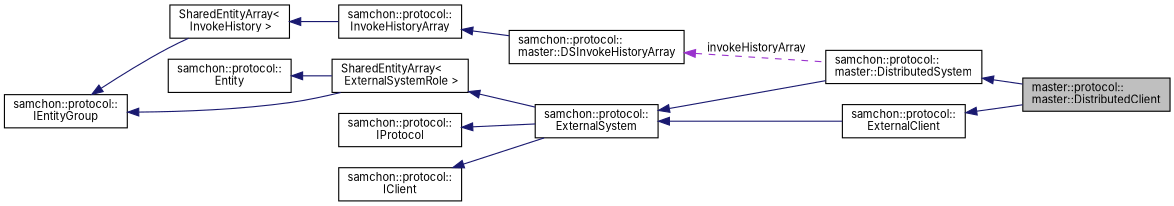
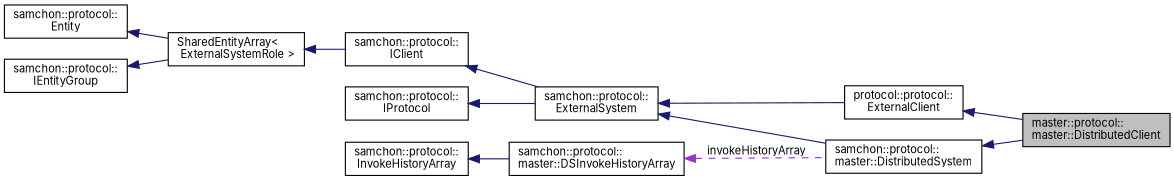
(230, 22) -> none
(507, 101) -> (330, 49)
(904, 121) -> (904, 102)
